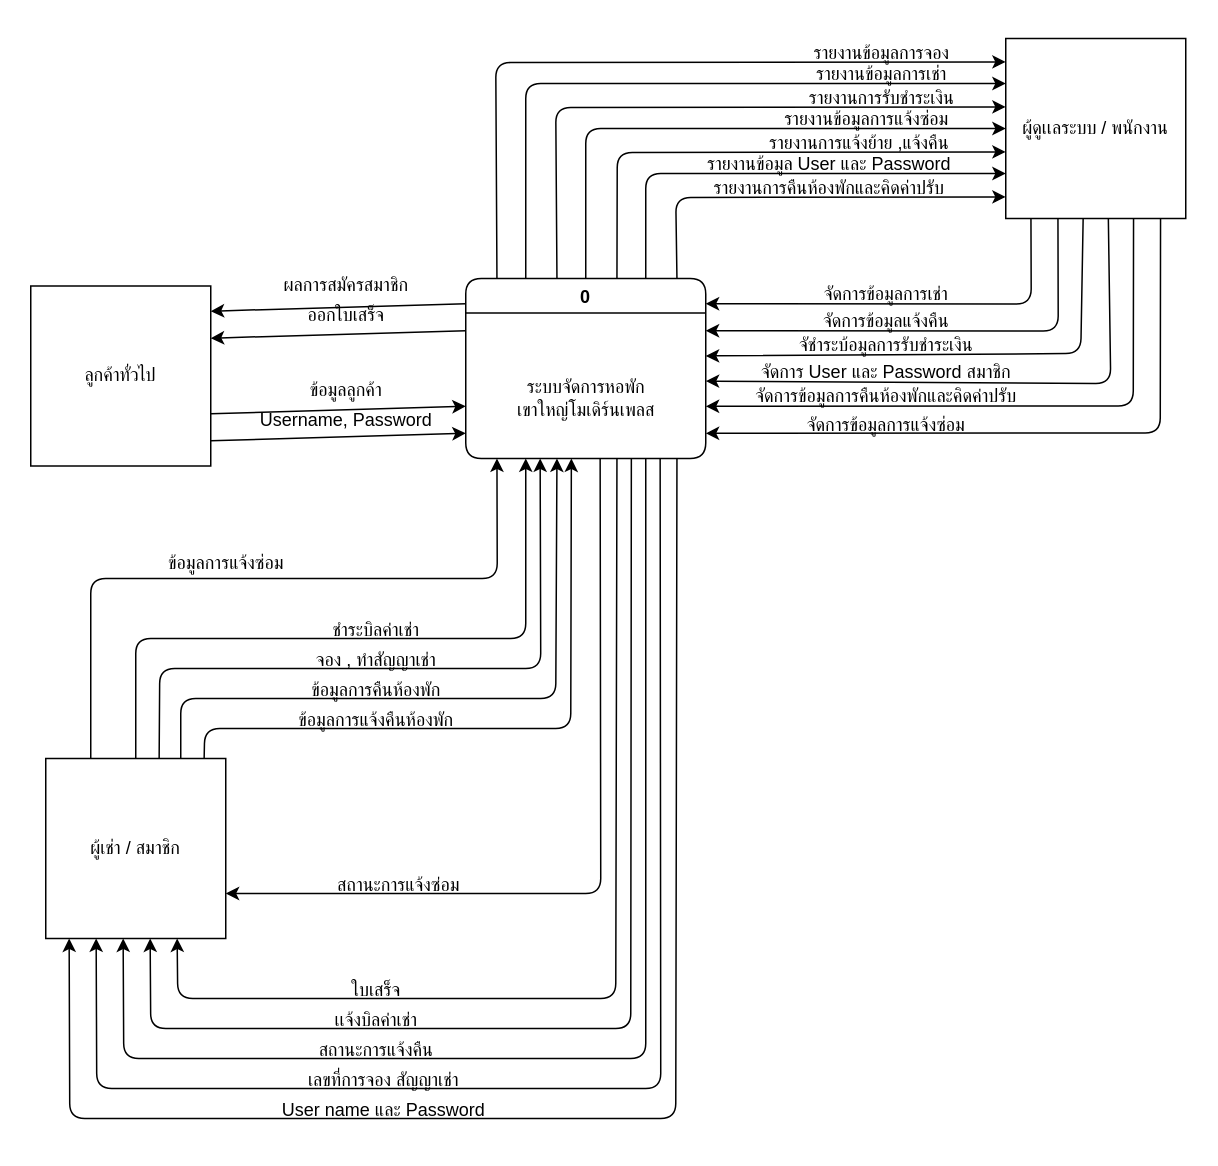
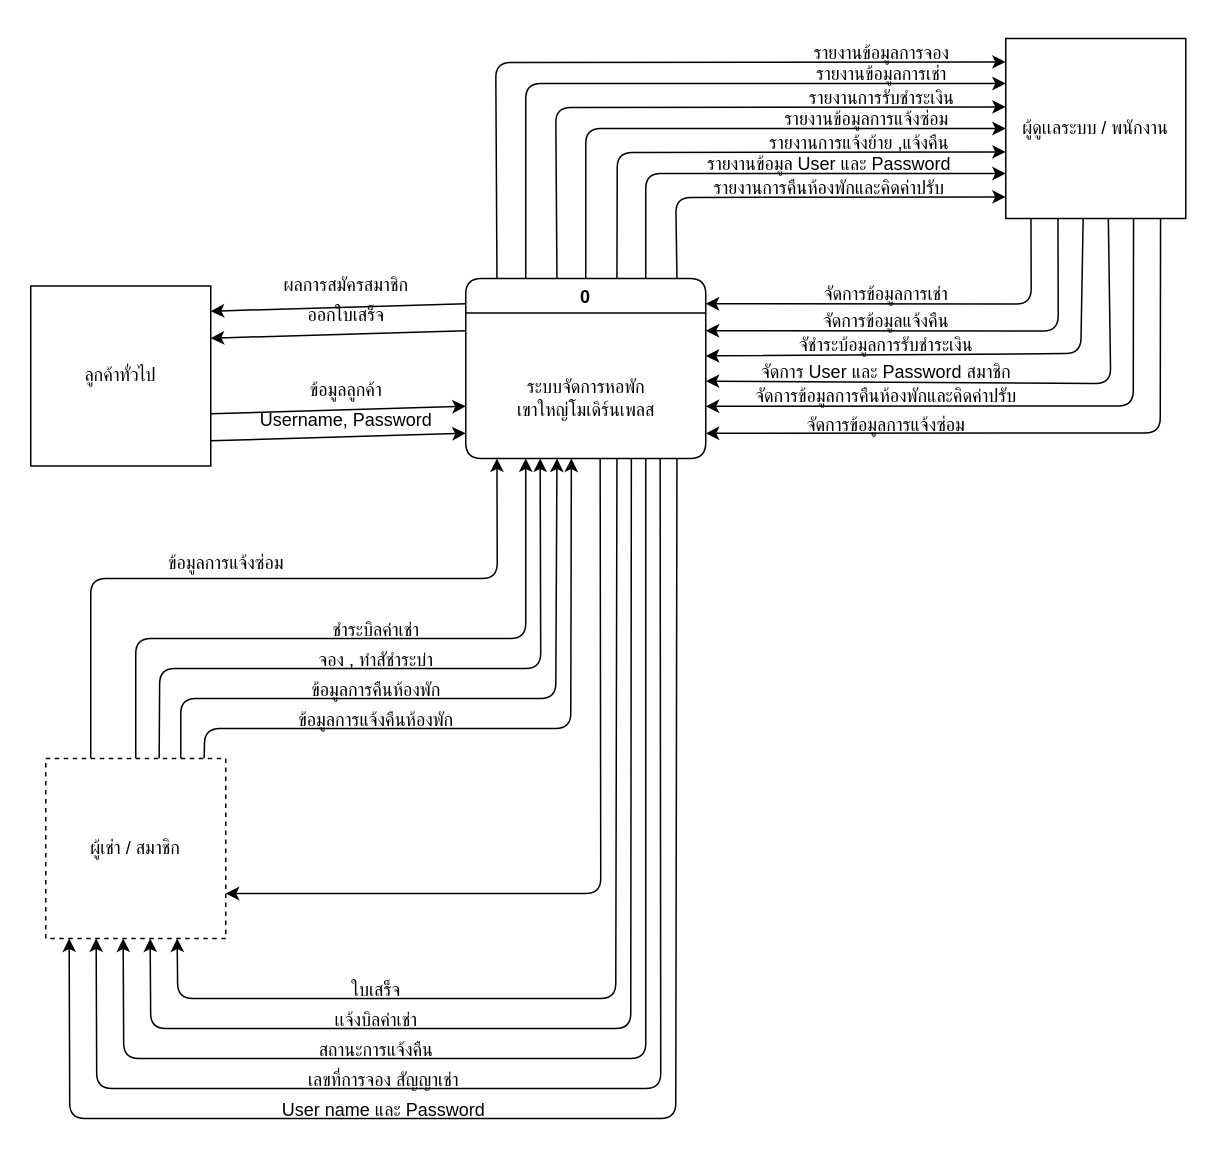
(377, 661) -> (377, 661)
(136, 848) -> (136, 848)
(398, 886) -> none
